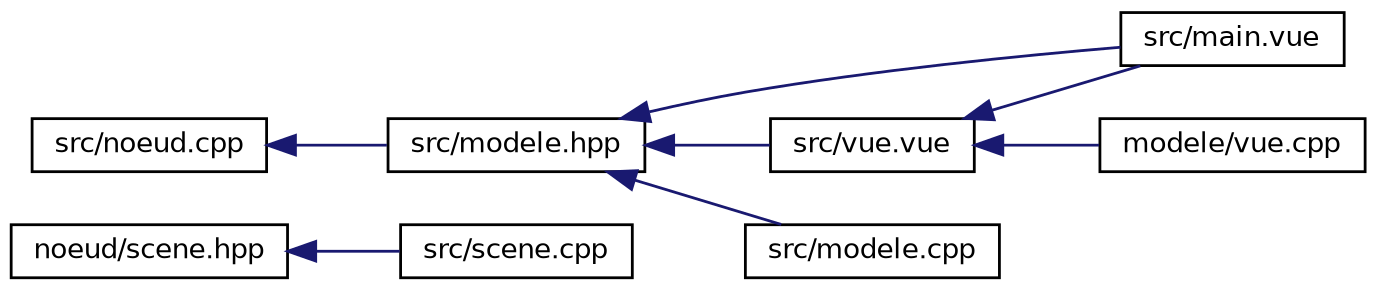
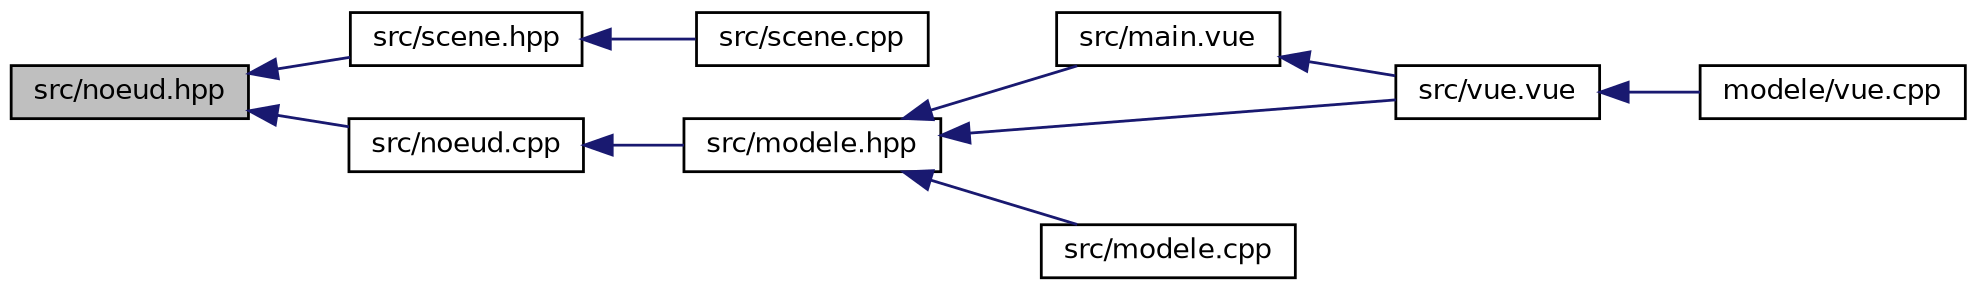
(1066, 88) -> (1352, 69)
none -> (130, 92)
(149, 251) -> (466, 39)
